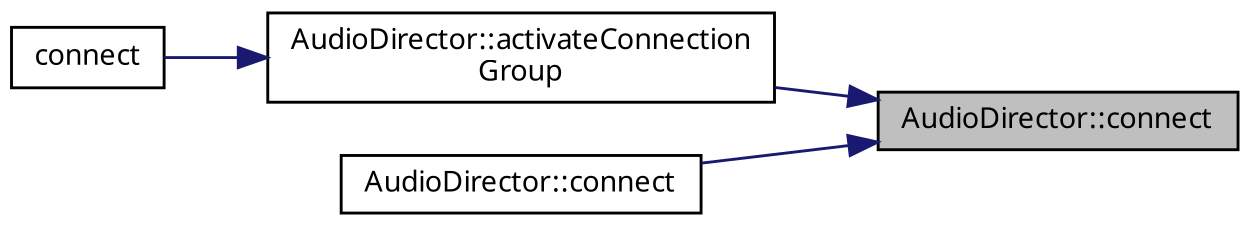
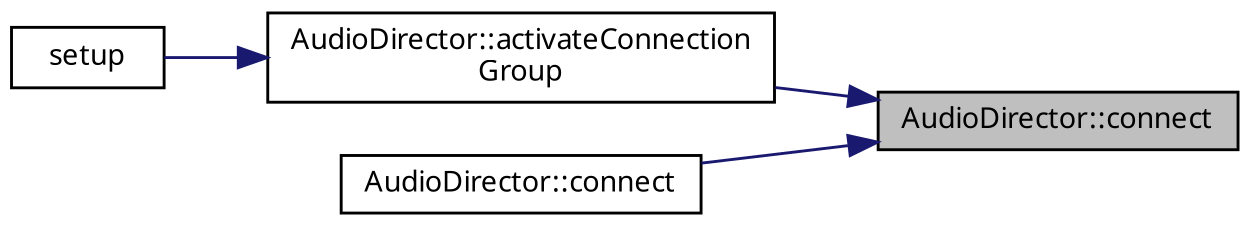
(88, 58) -> (88, 58)
